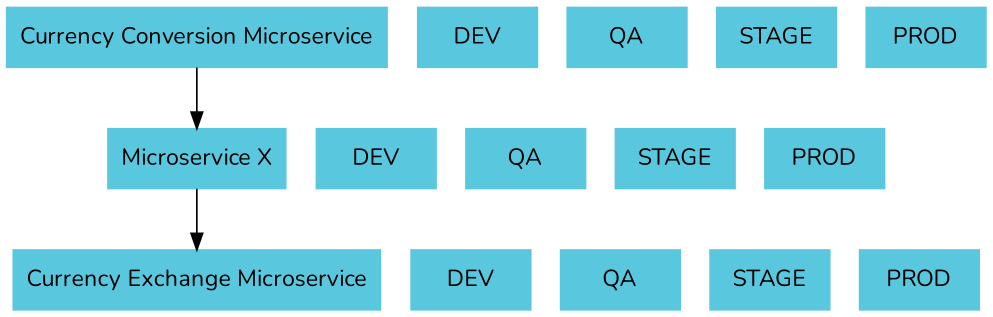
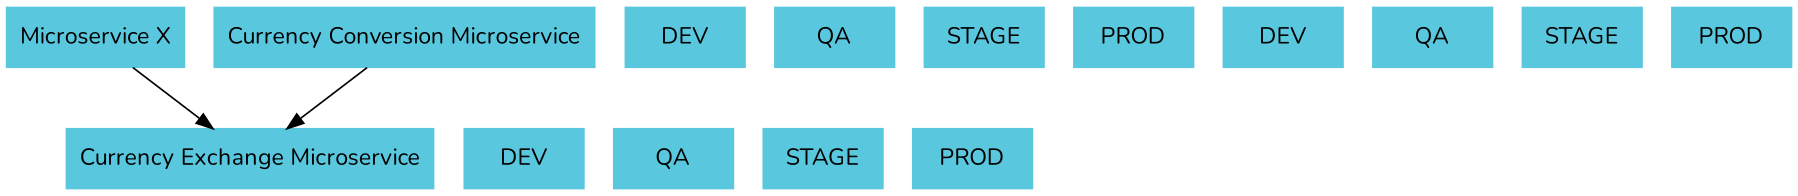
(197, 90) -> (334, 93)
